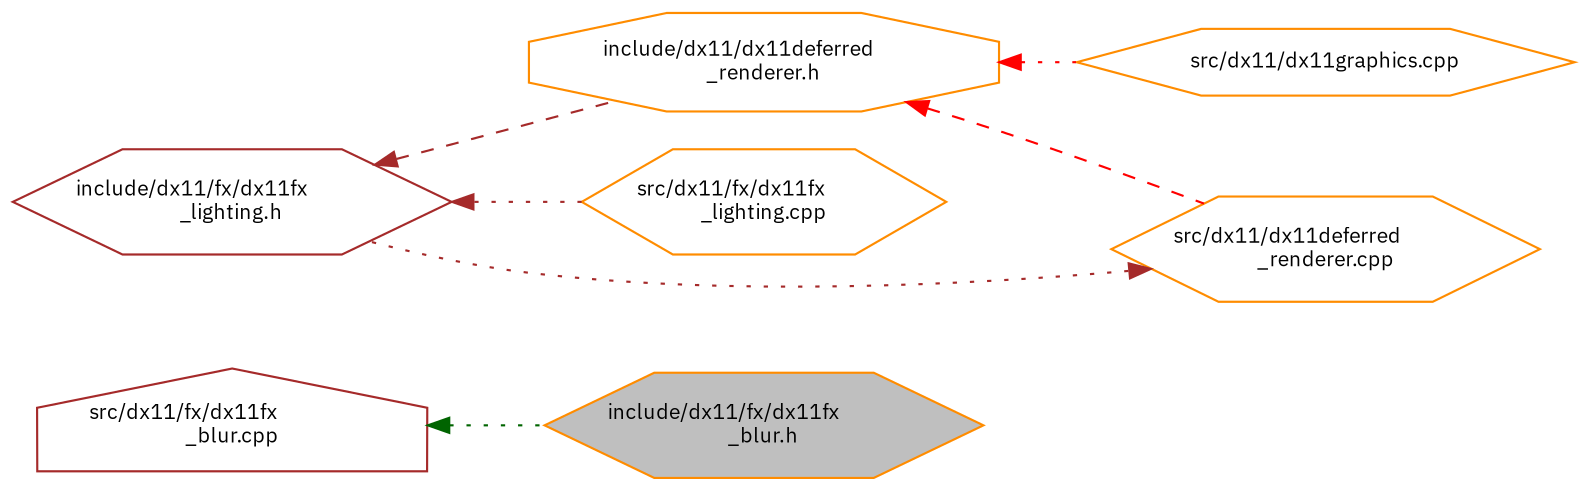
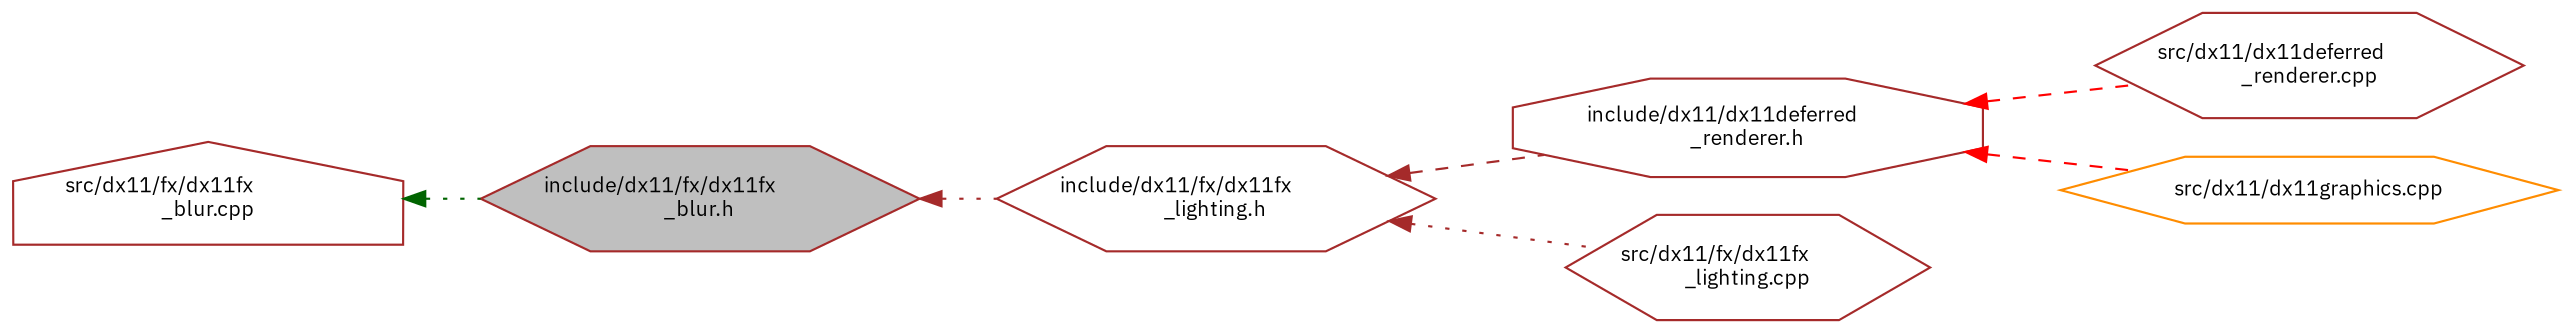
(764, 62) -> (1748, 128)
(1048, 62) -> (2060, 162)
(764, 202) -> (1748, 267)
(1326, 249) -> (2310, 66)
(747, 286) -> (969, 199)
(764, 425) -> (700, 199)
